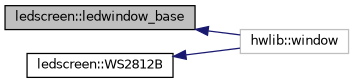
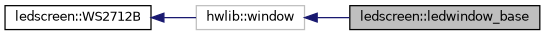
(224, 33) -> (333, 18)
(100, 65) -> (78, 18)
